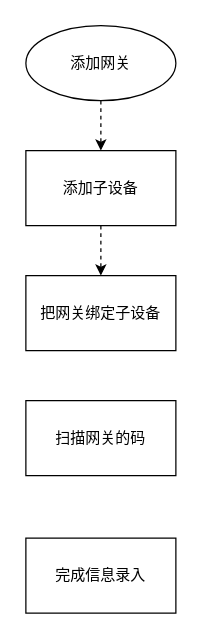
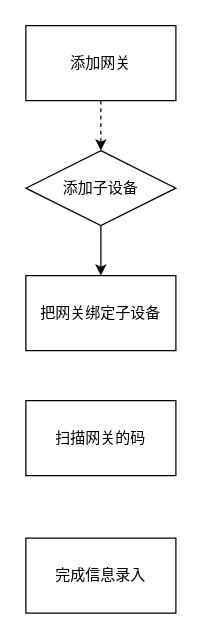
(101, 63) -> (101, 63)
(101, 188) -> (101, 188)
(101, 245) -> (101, 245)
